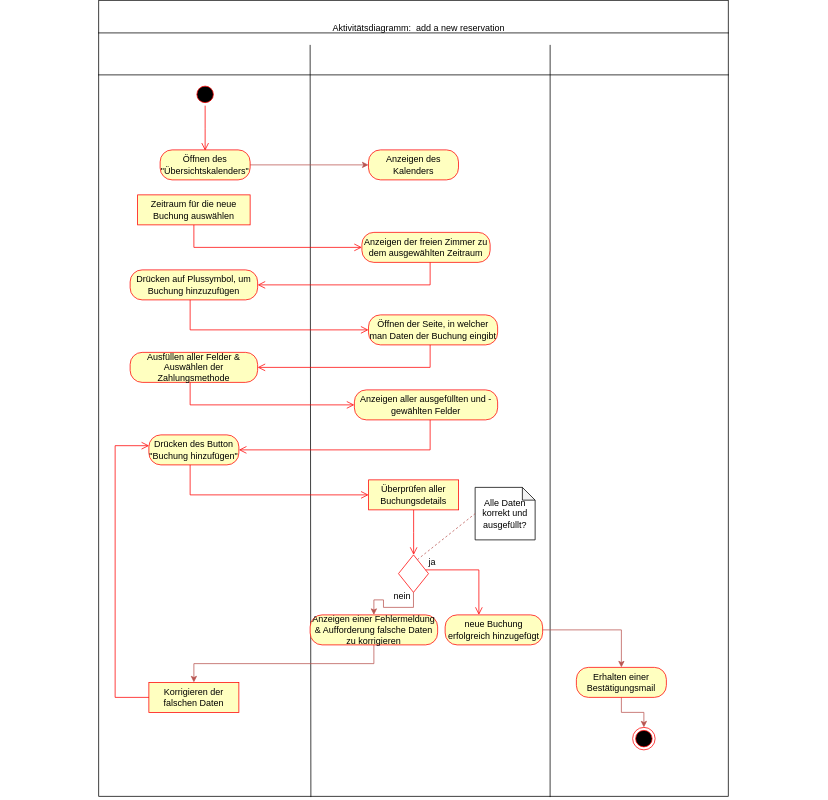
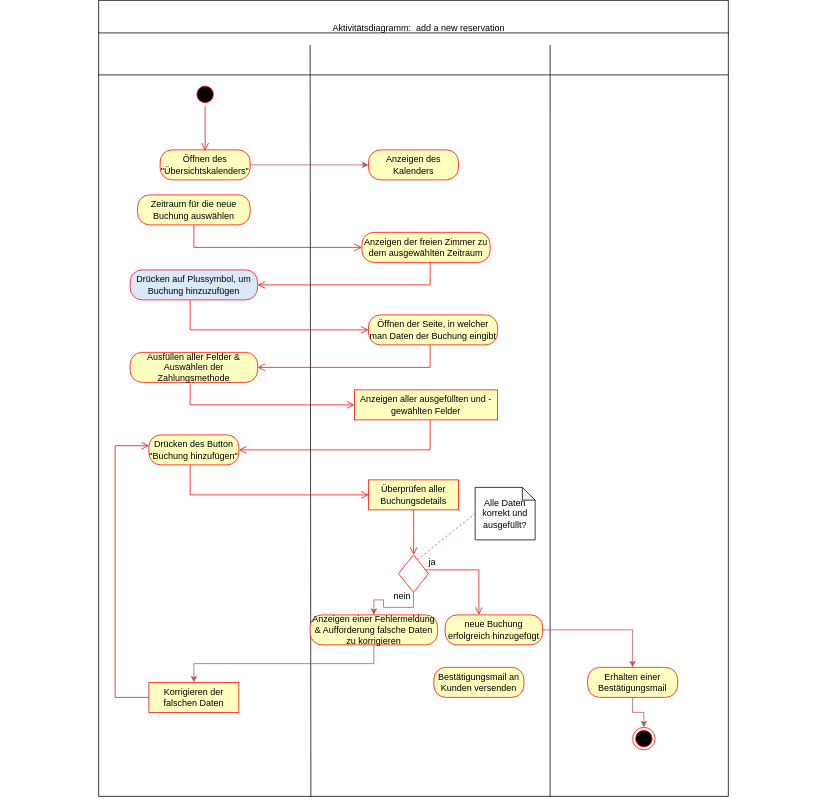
(194, 210) -> (194, 210)
(194, 285) -> (194, 285)
(426, 405) -> (426, 405)
none -> (479, 682)
(621, 682) -> (633, 682)
